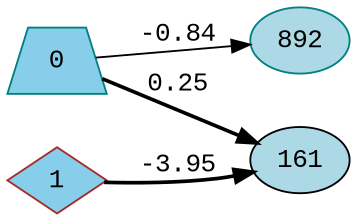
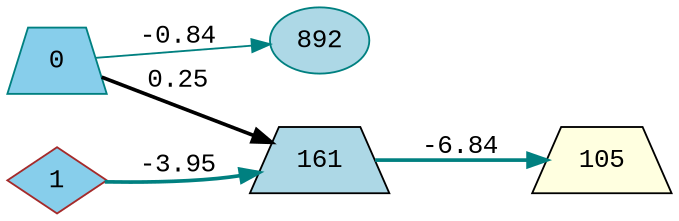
(164, 52) -> (174, 52)
(300, 160) -> (320, 160)
none -> (602, 160)
(169, 182) -> (173, 181)
